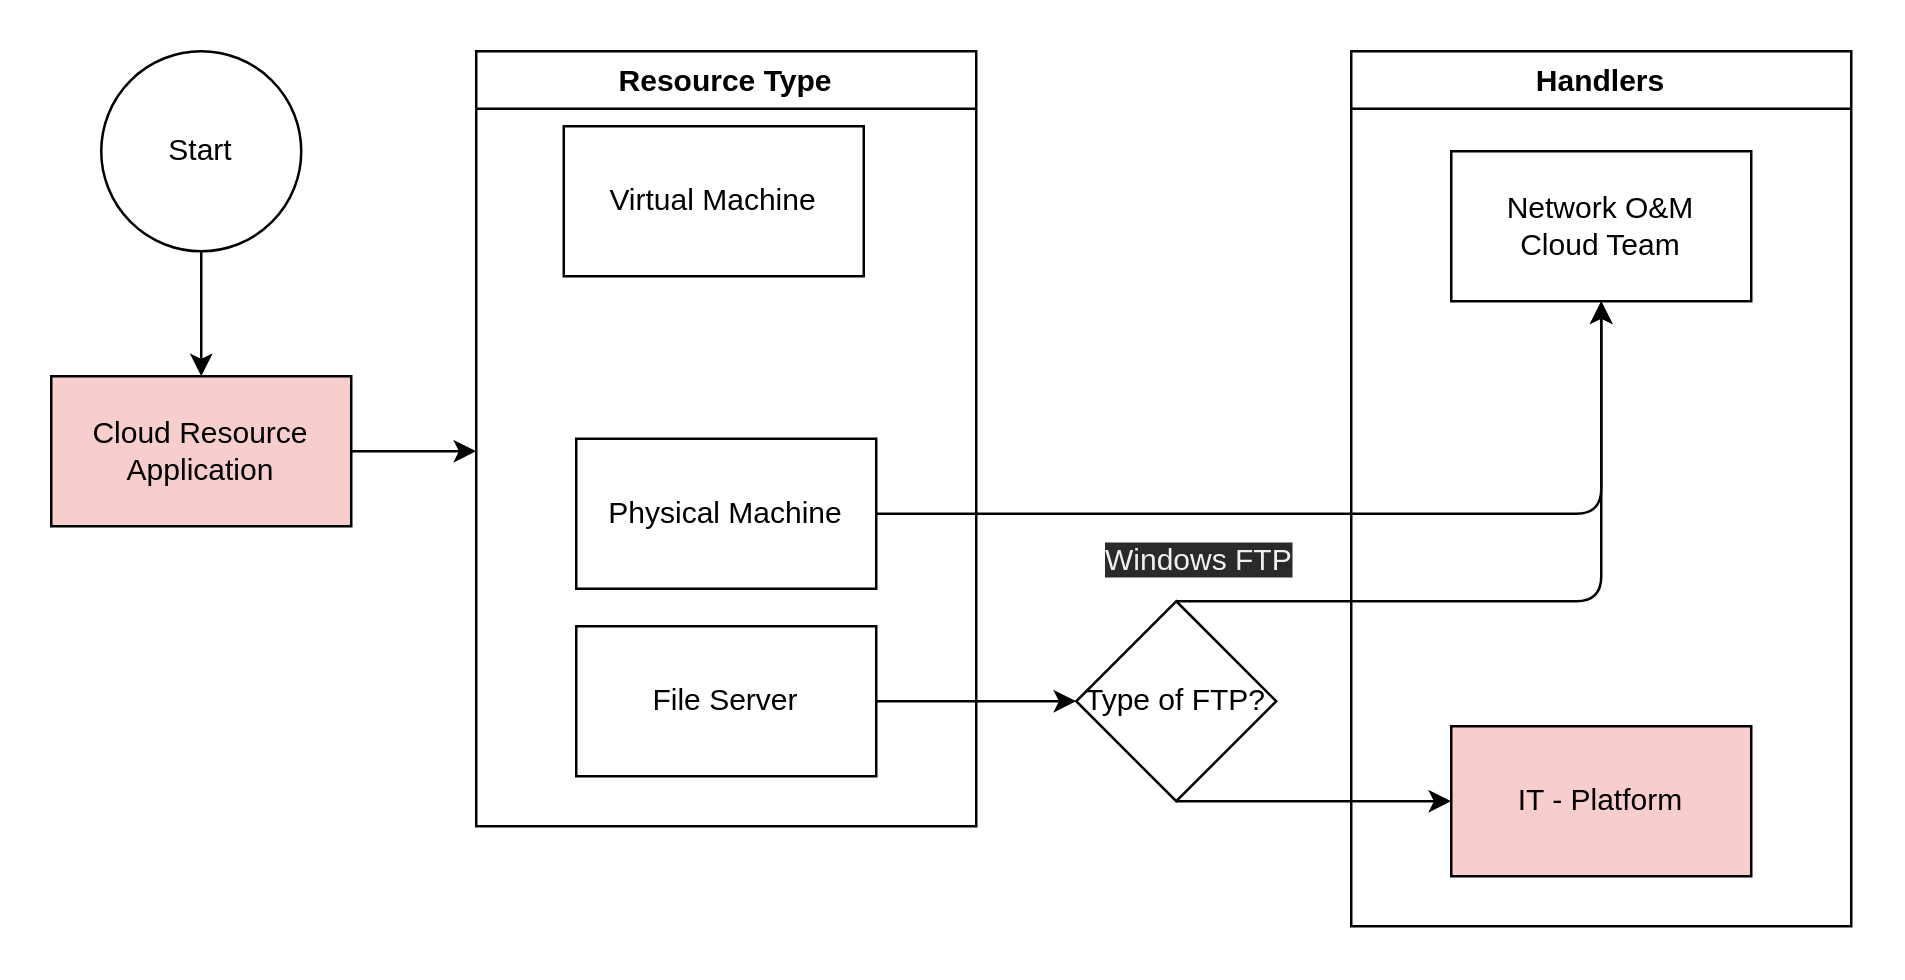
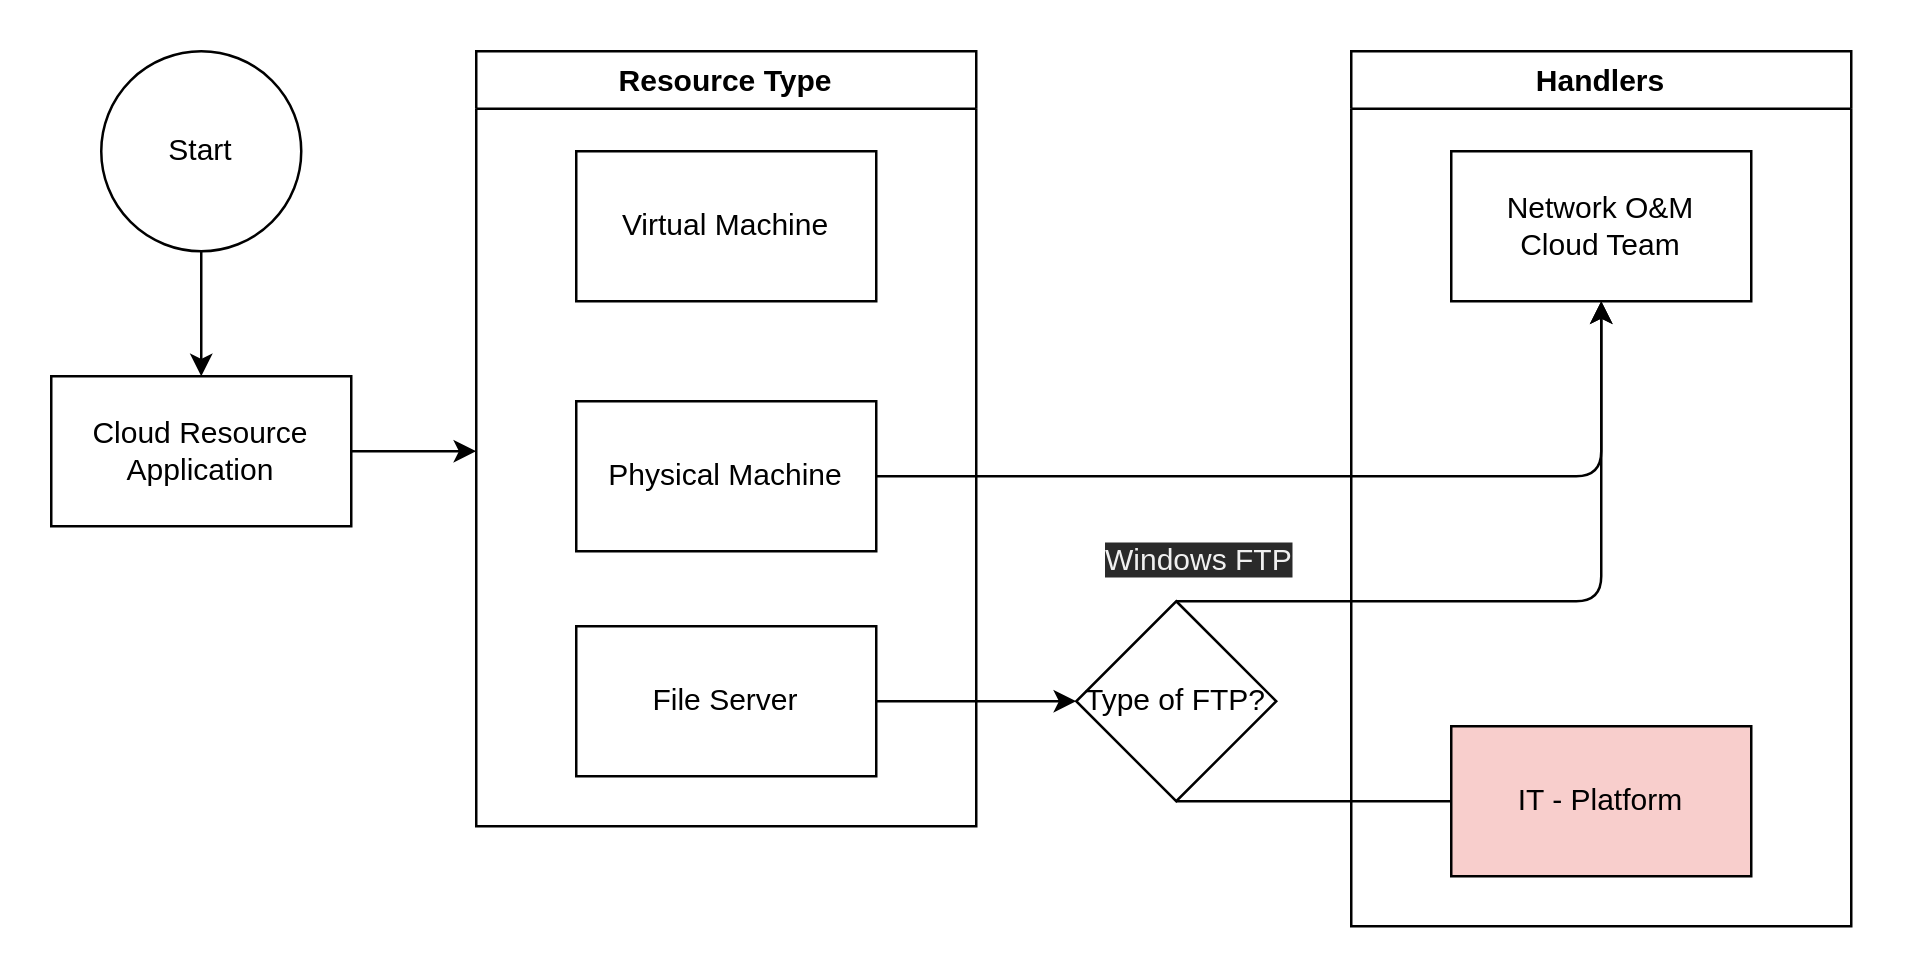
(714, 201) -> (726, 226)
(201, 451) -> (201, 451)
(726, 514) -> (726, 476)
(1433, 801) -> (1440, 801)
